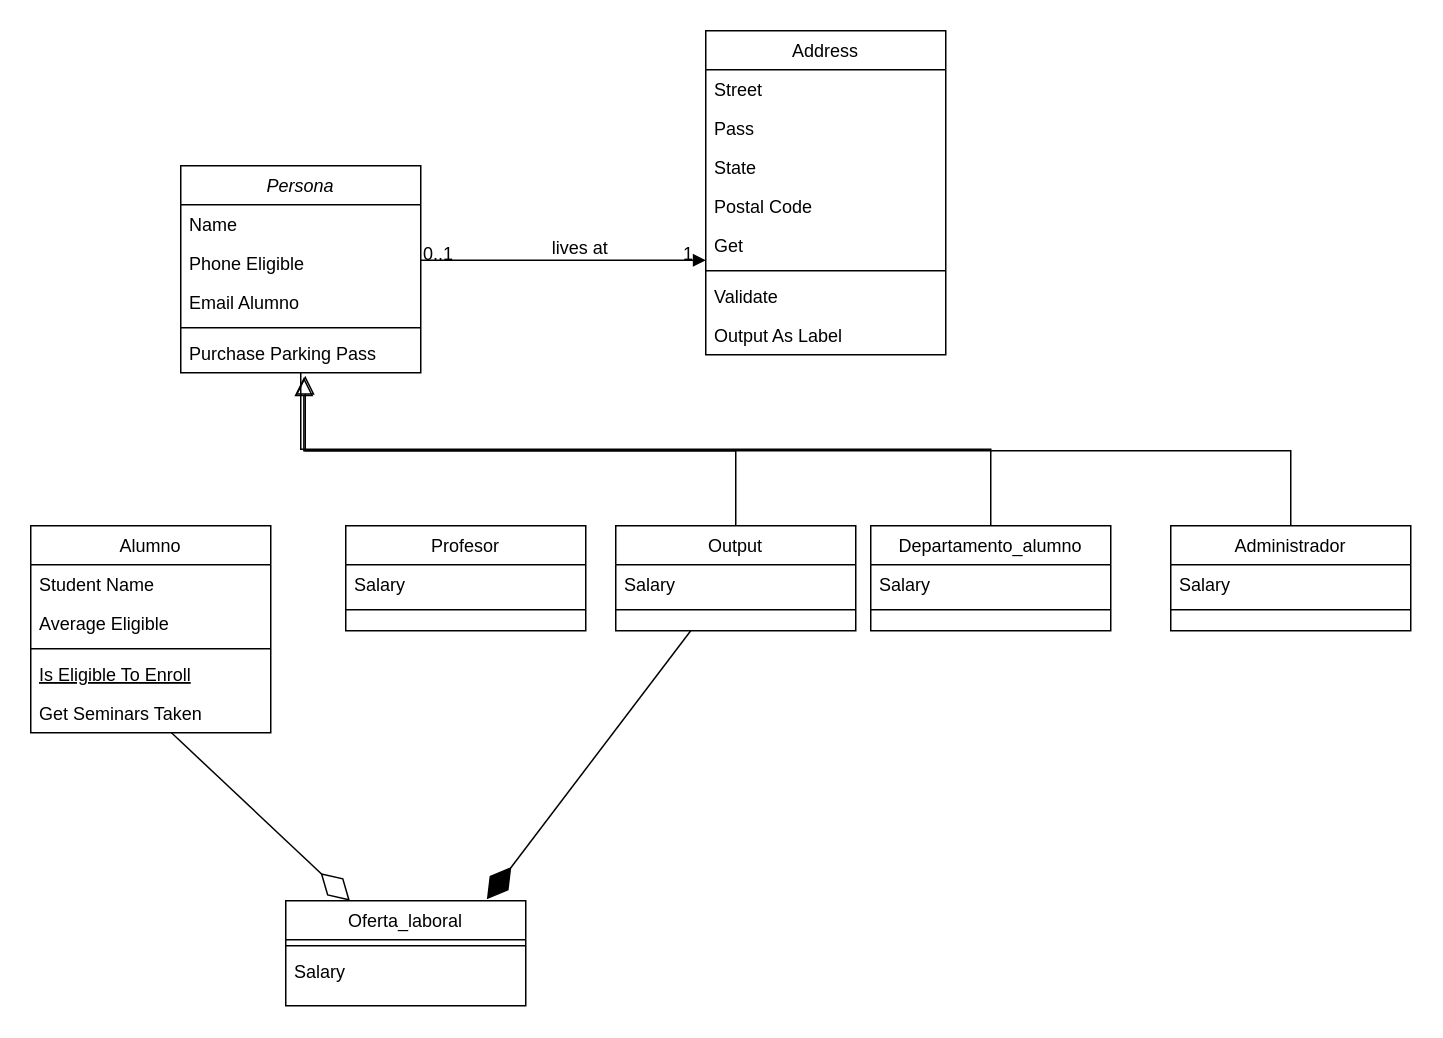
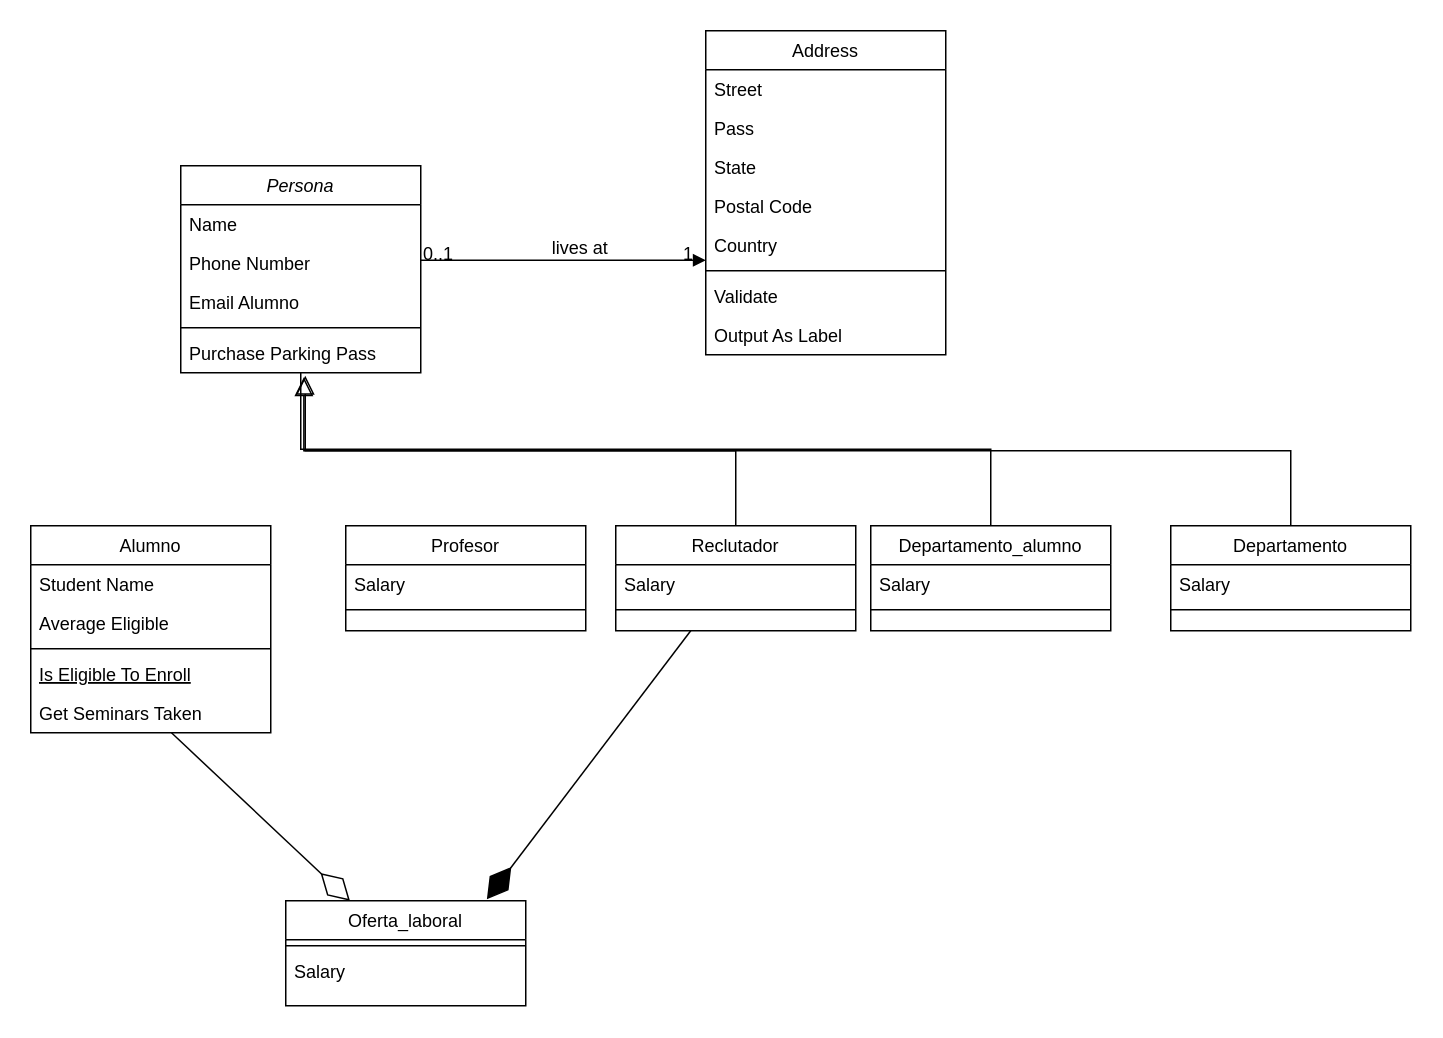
(729, 246) -> (749, 246)
(248, 264) -> (247, 264)
(735, 546) -> (735, 546)
(1290, 546) -> (1290, 546)
